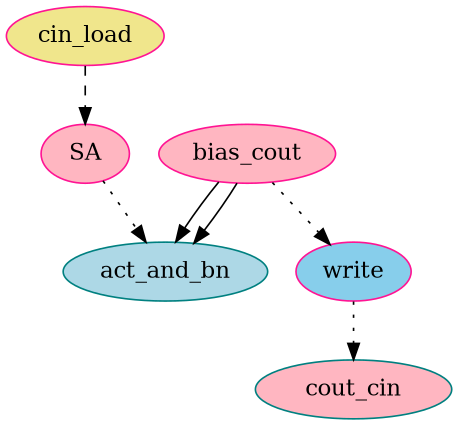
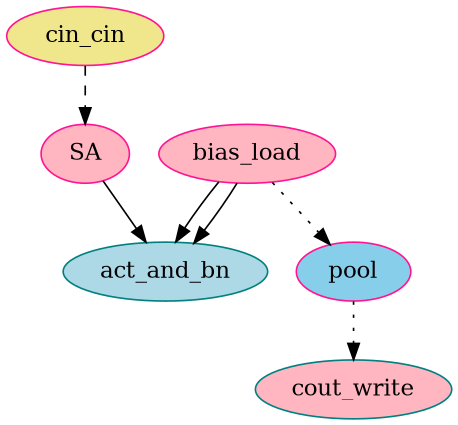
(85, 36) -> (85, 36)
(247, 154) -> (247, 154)
(120, 205) -> (120, 205)
(354, 272) -> (354, 272)
(354, 389) -> (354, 389)
